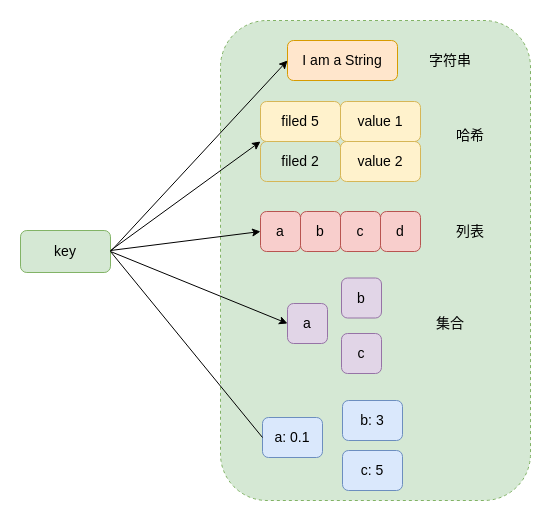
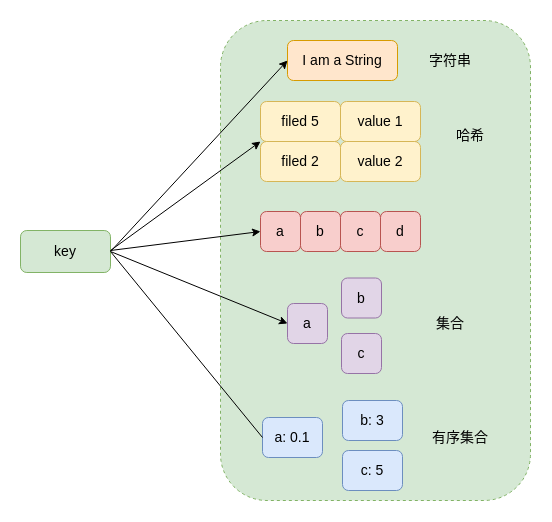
(301, 162) -> (301, 162)
(471, 232) -> none
none -> (461, 438)
